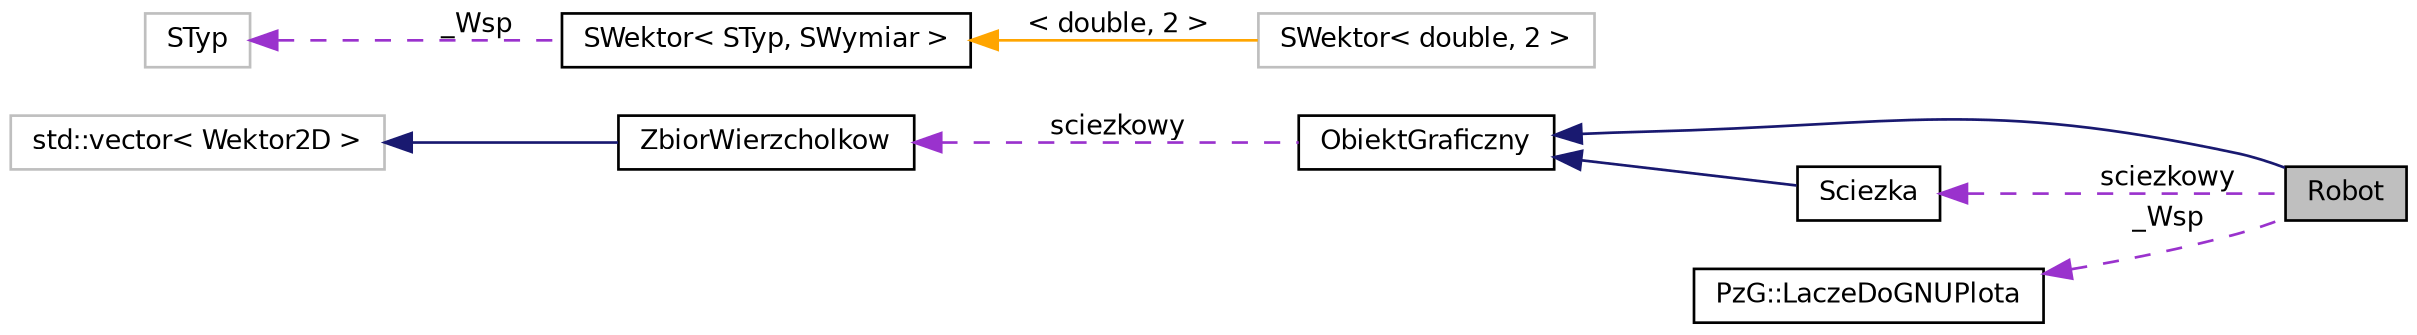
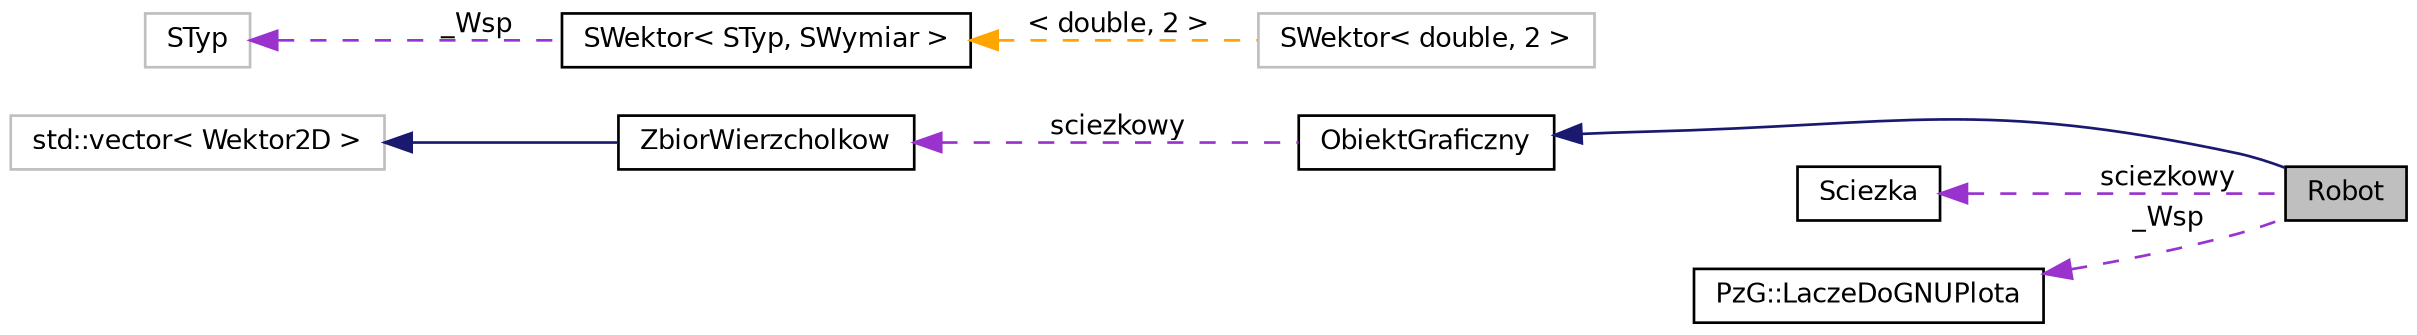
(1128, 40) -> (1128, 40)
(1689, 173) -> none
